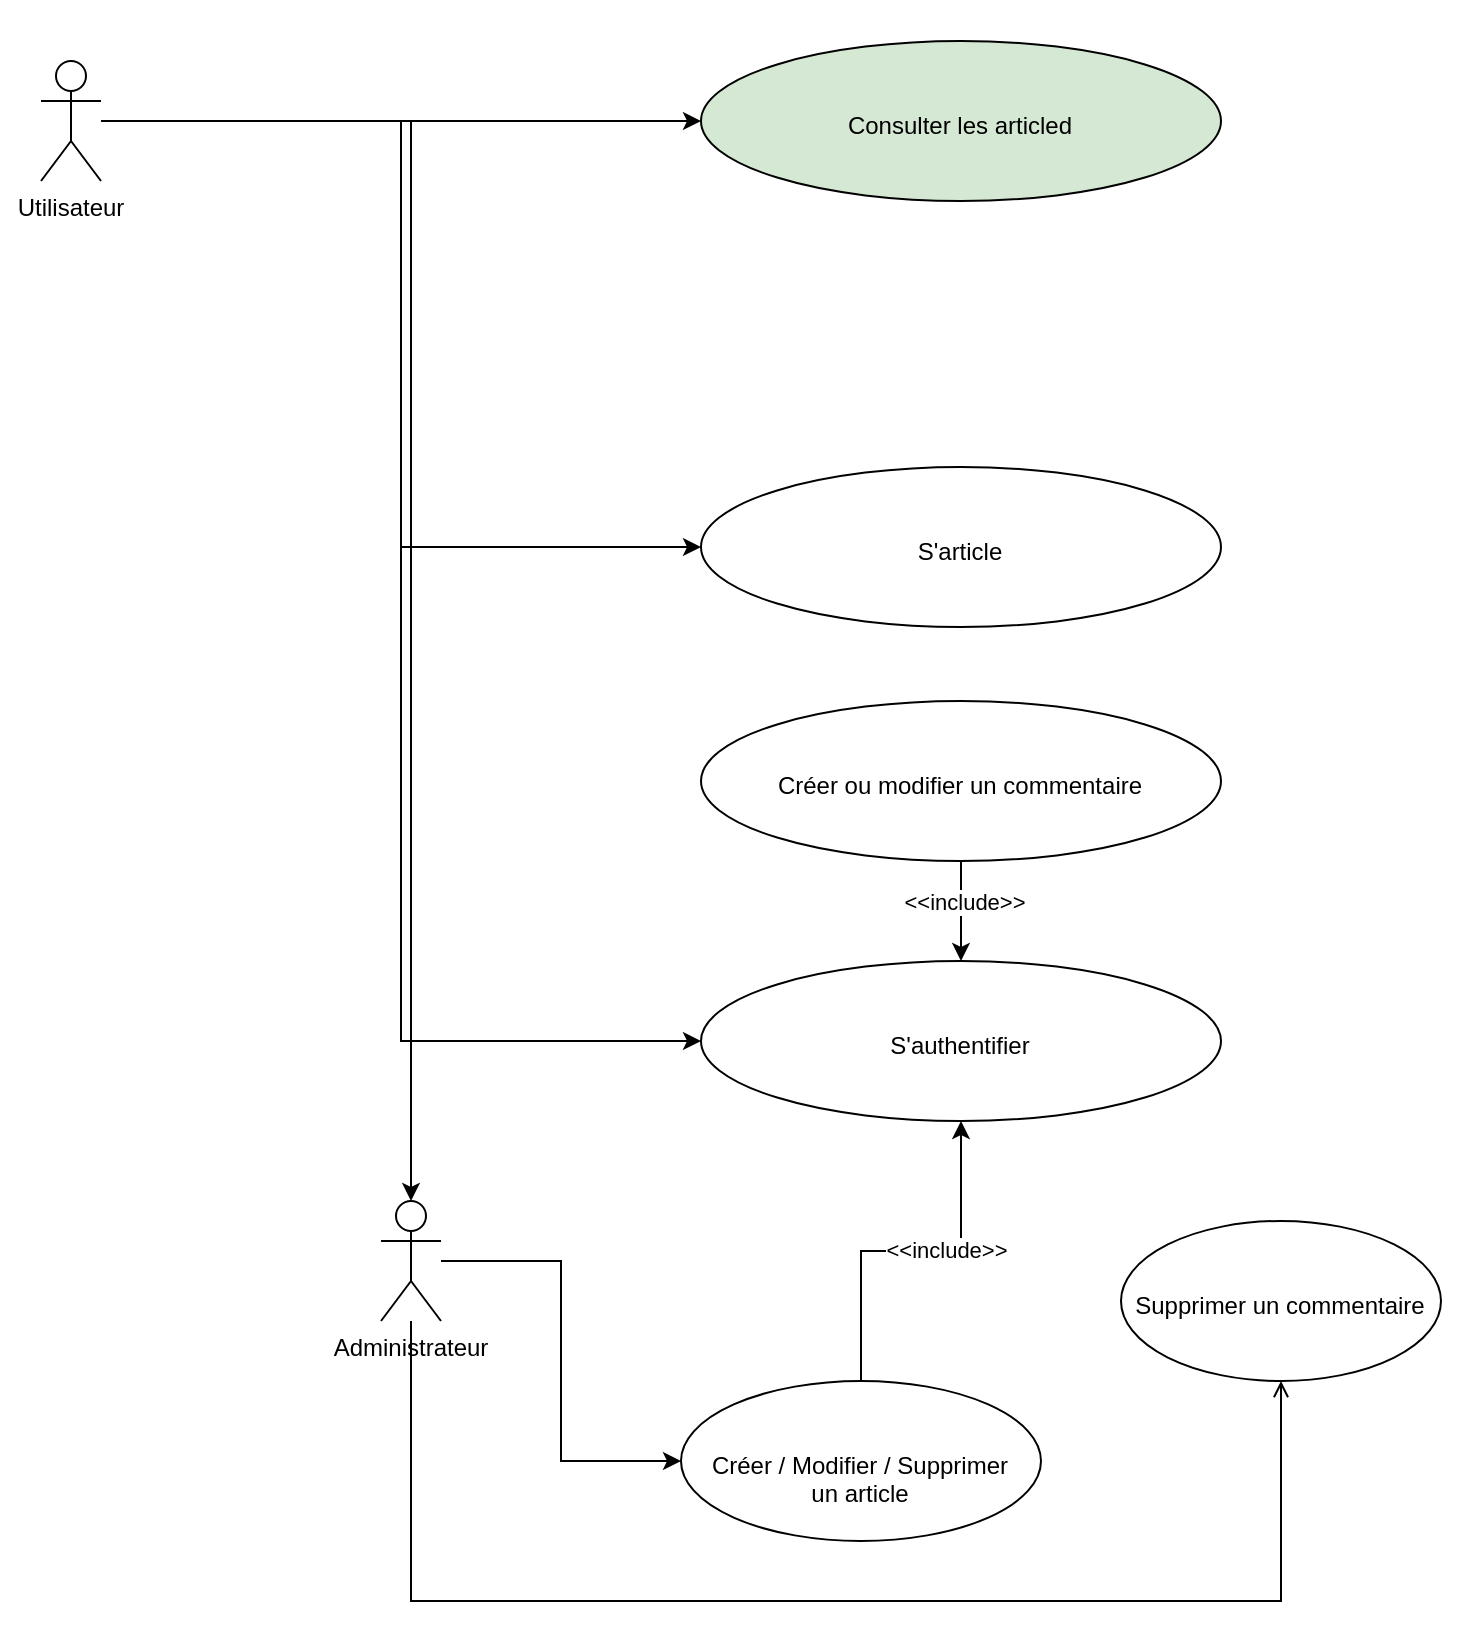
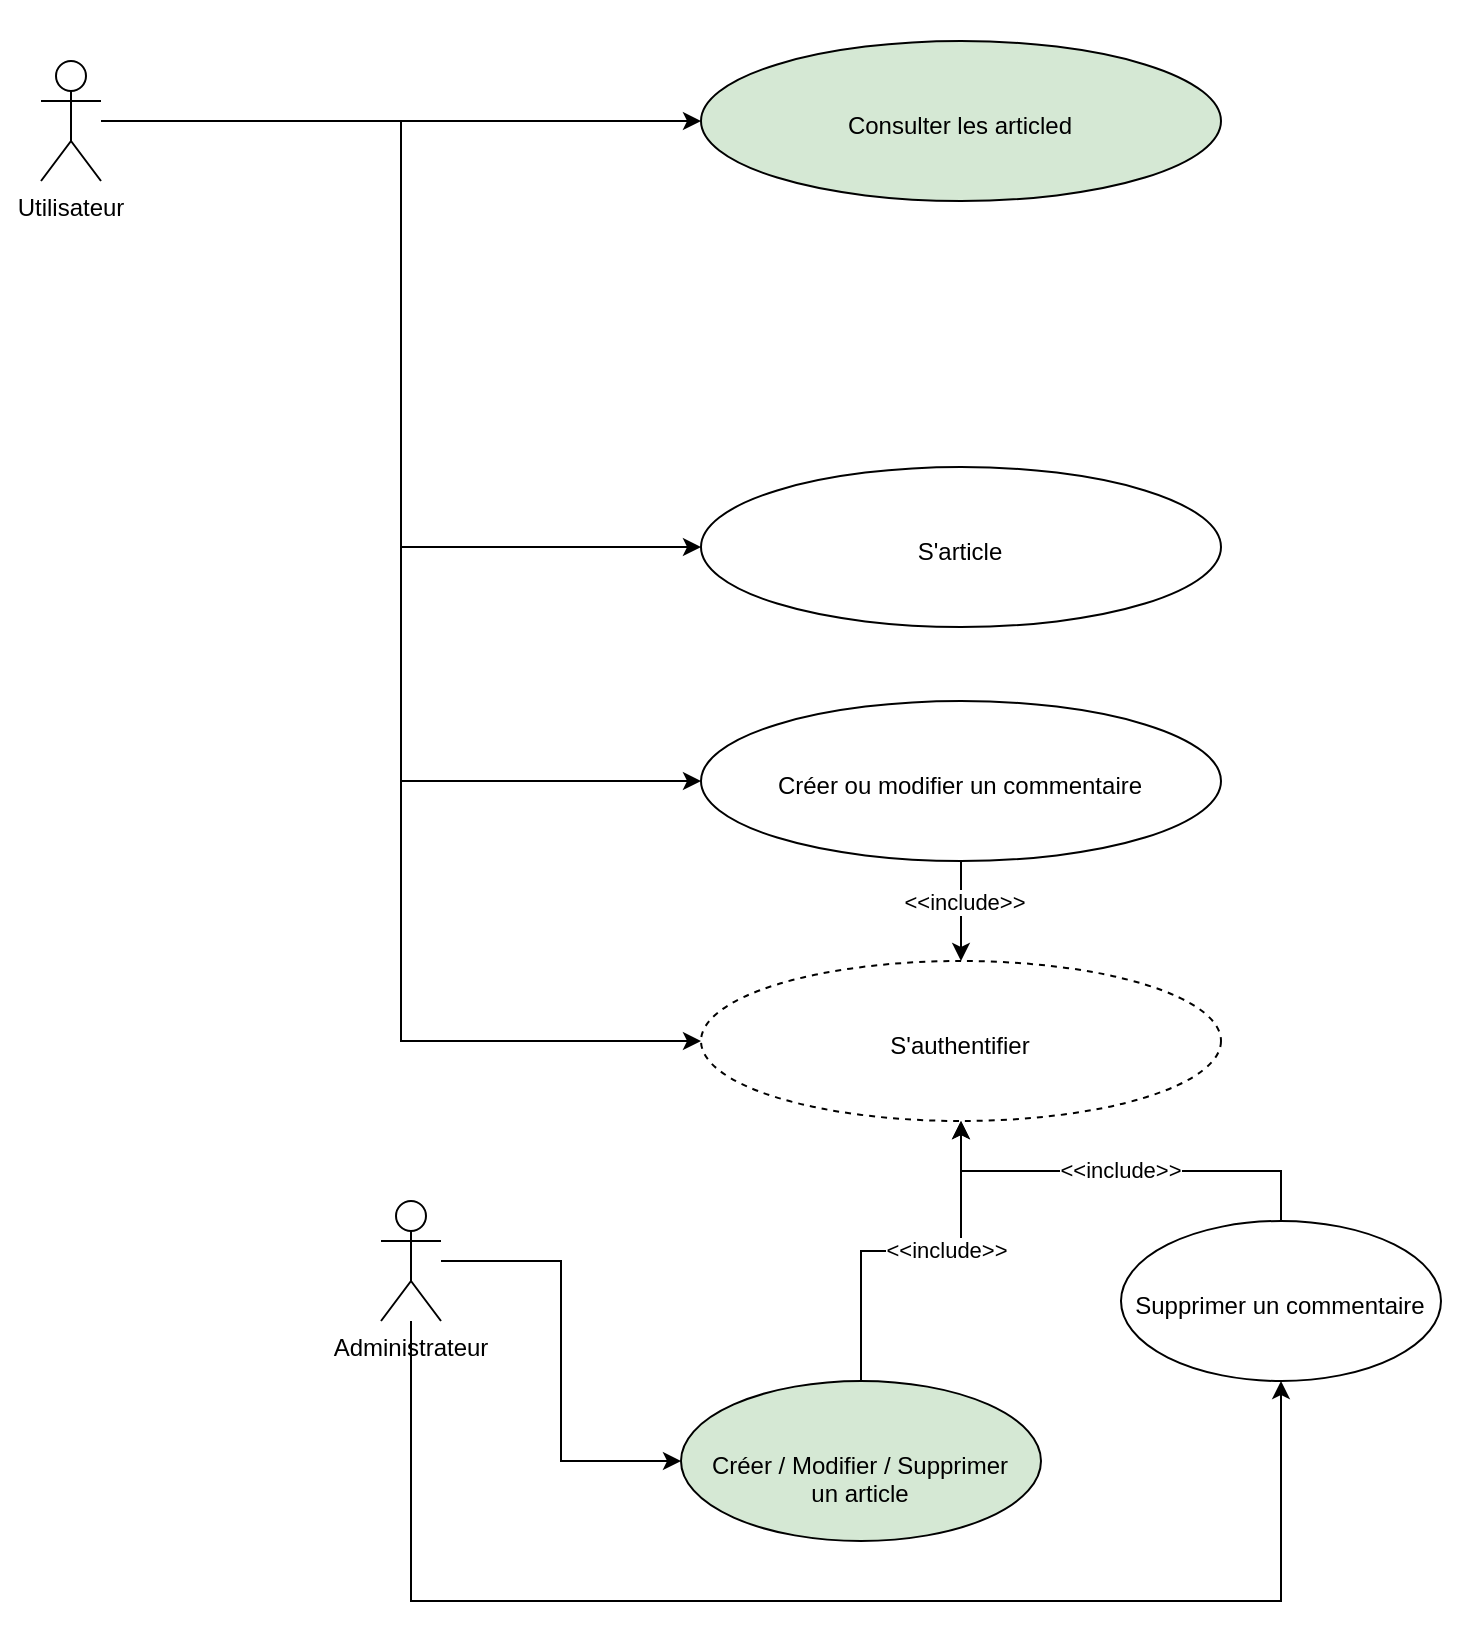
(411, 656) -> (546, 781)
(961, 1041) -> (961, 1041)
none -> (1148, 1171)
(1281, 1392) -> (1281, 1396)
(861, 1461) -> (861, 1461)
